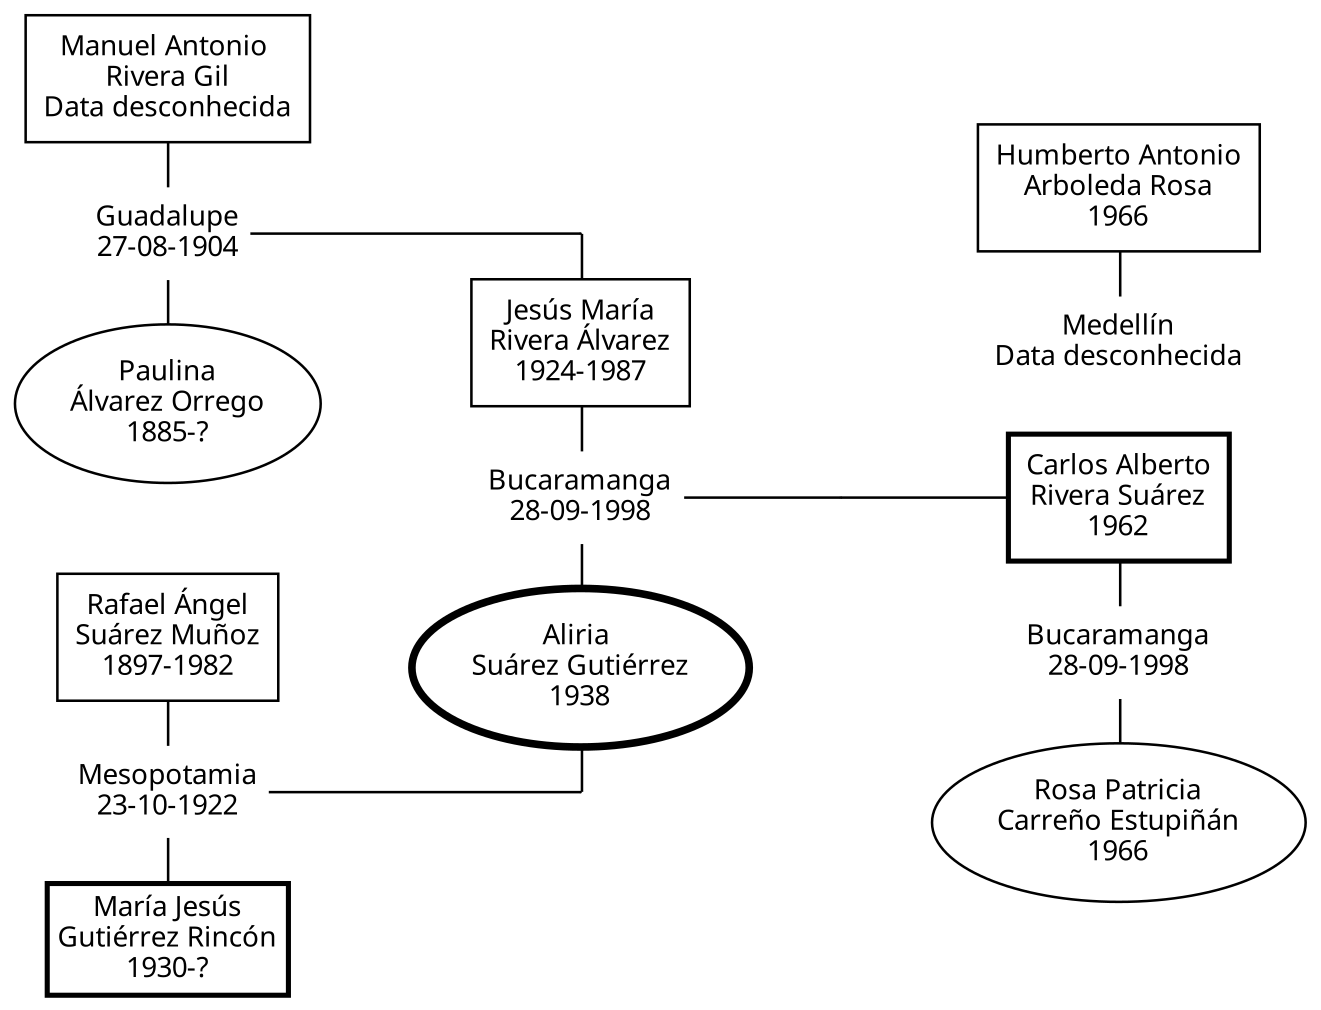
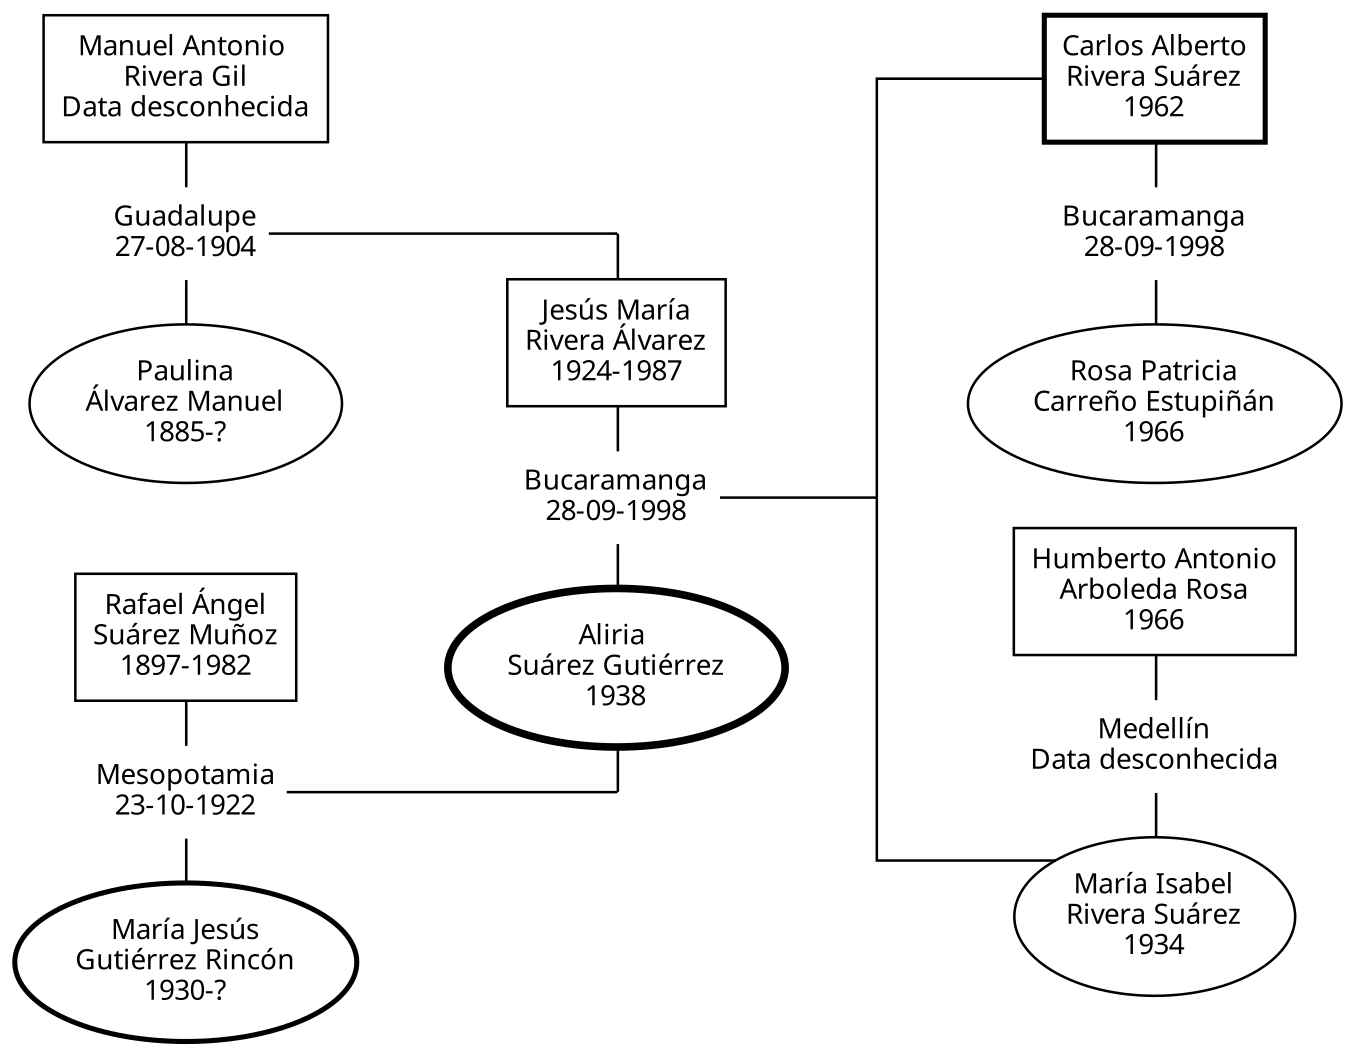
(168, 404) -> (186, 404)
none -> (1155, 917)
(168, 939) -> (186, 962)
